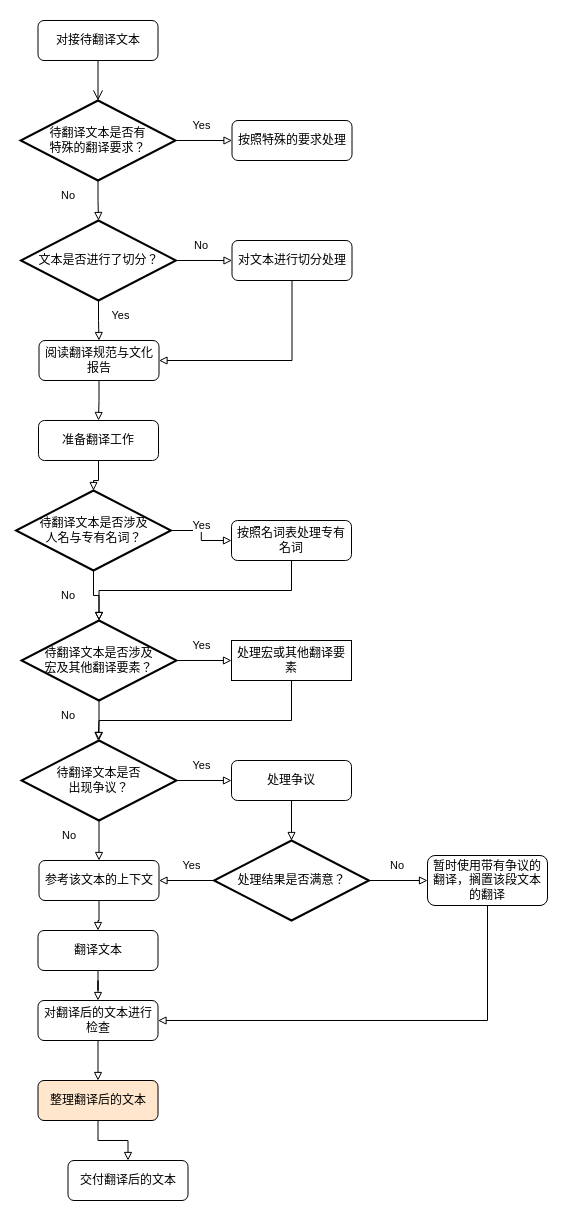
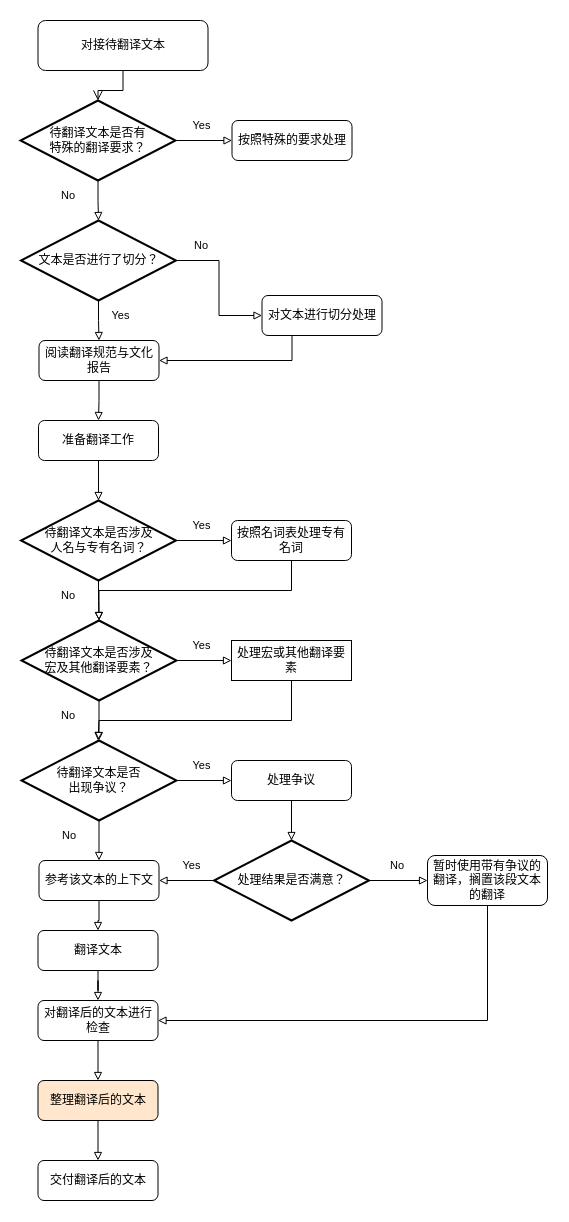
(98, 41) -> (123, 46)
(292, 261) -> (322, 316)
(94, 531) -> (99, 541)
(128, 1181) -> (98, 1181)
